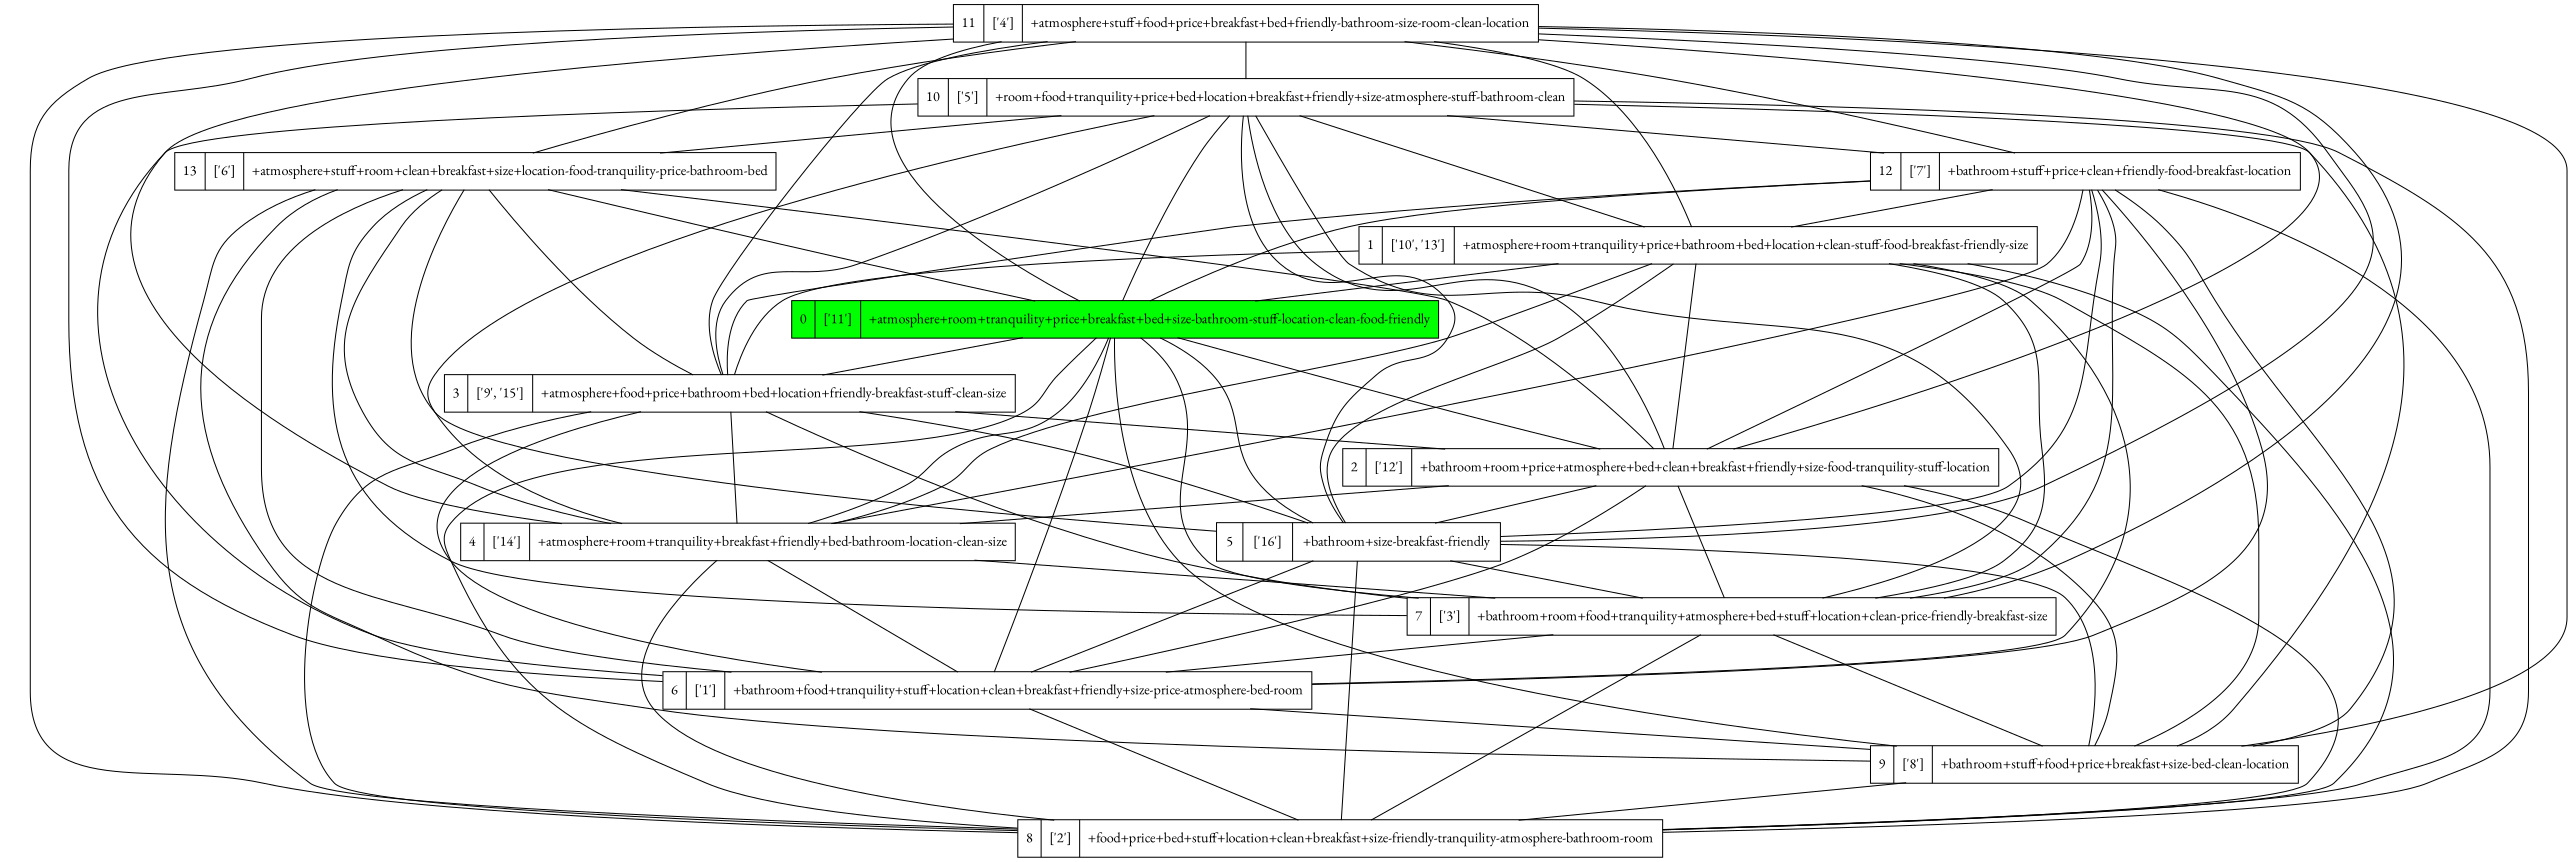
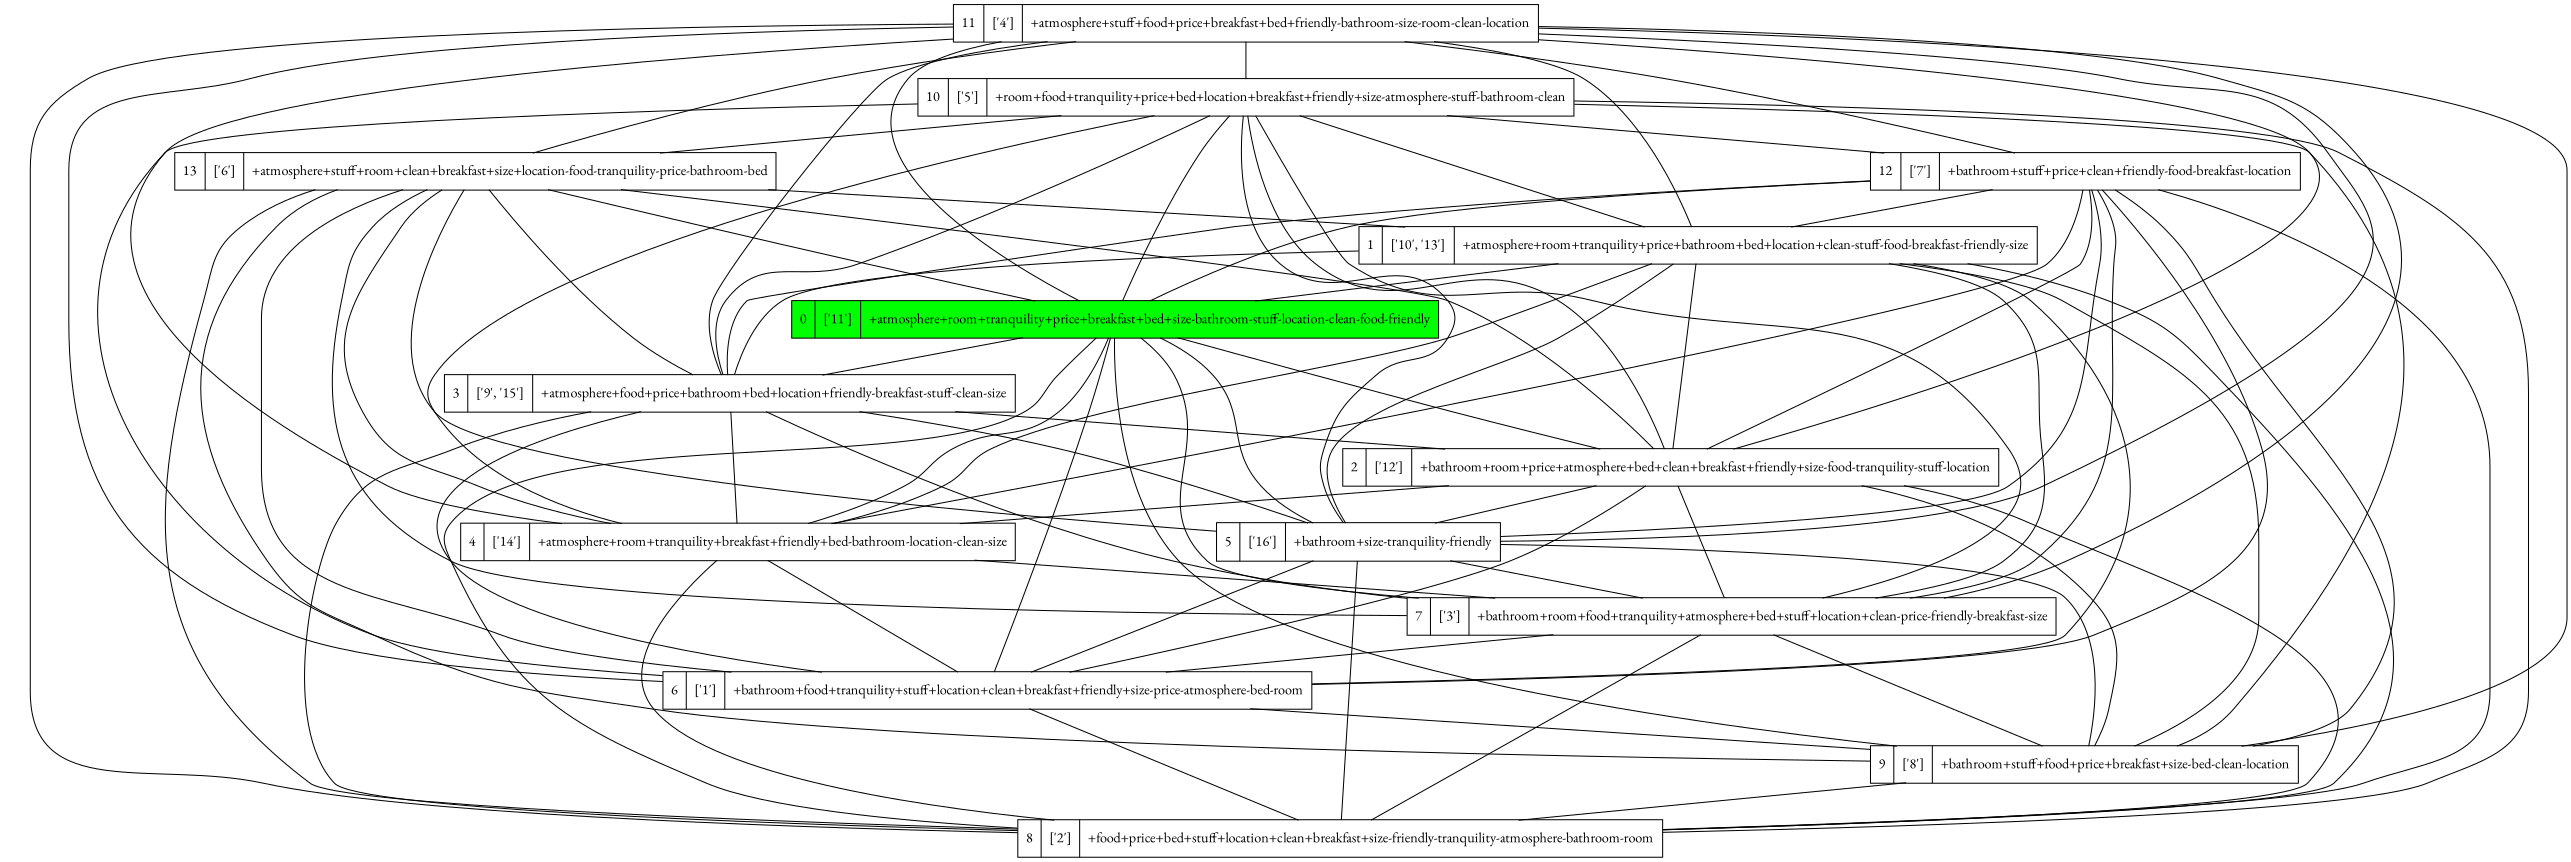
none -> (1087, 208)
(1396, 541) -> (1393, 541)
